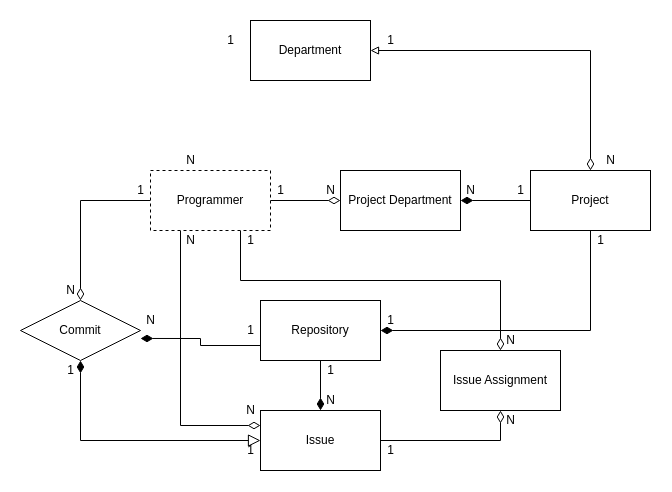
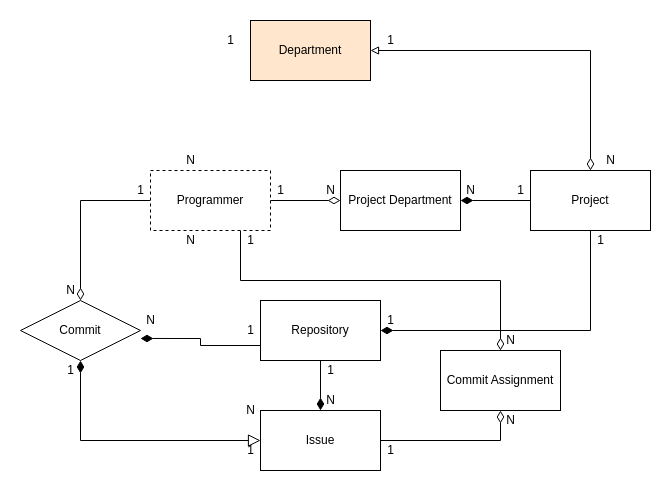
(311, 51) -> (311, 51)
(181, 362) -> none
(501, 381) -> (501, 381)
